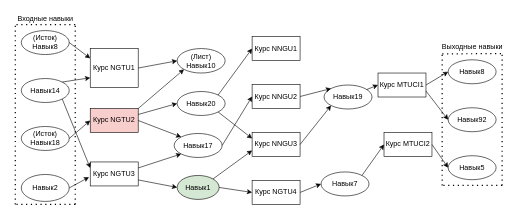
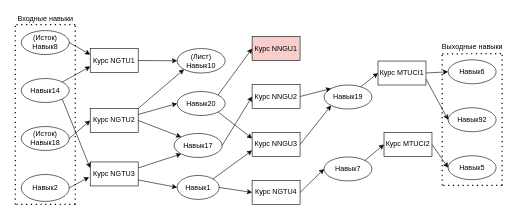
(276, 48) -> (276, 48)
(114, 68) -> (114, 60)
(473, 72) -> (473, 72)
(402, 85) -> (402, 73)
(114, 120) -> (114, 120)
(345, 184) -> (348, 169)
(198, 187) -> (198, 187)
